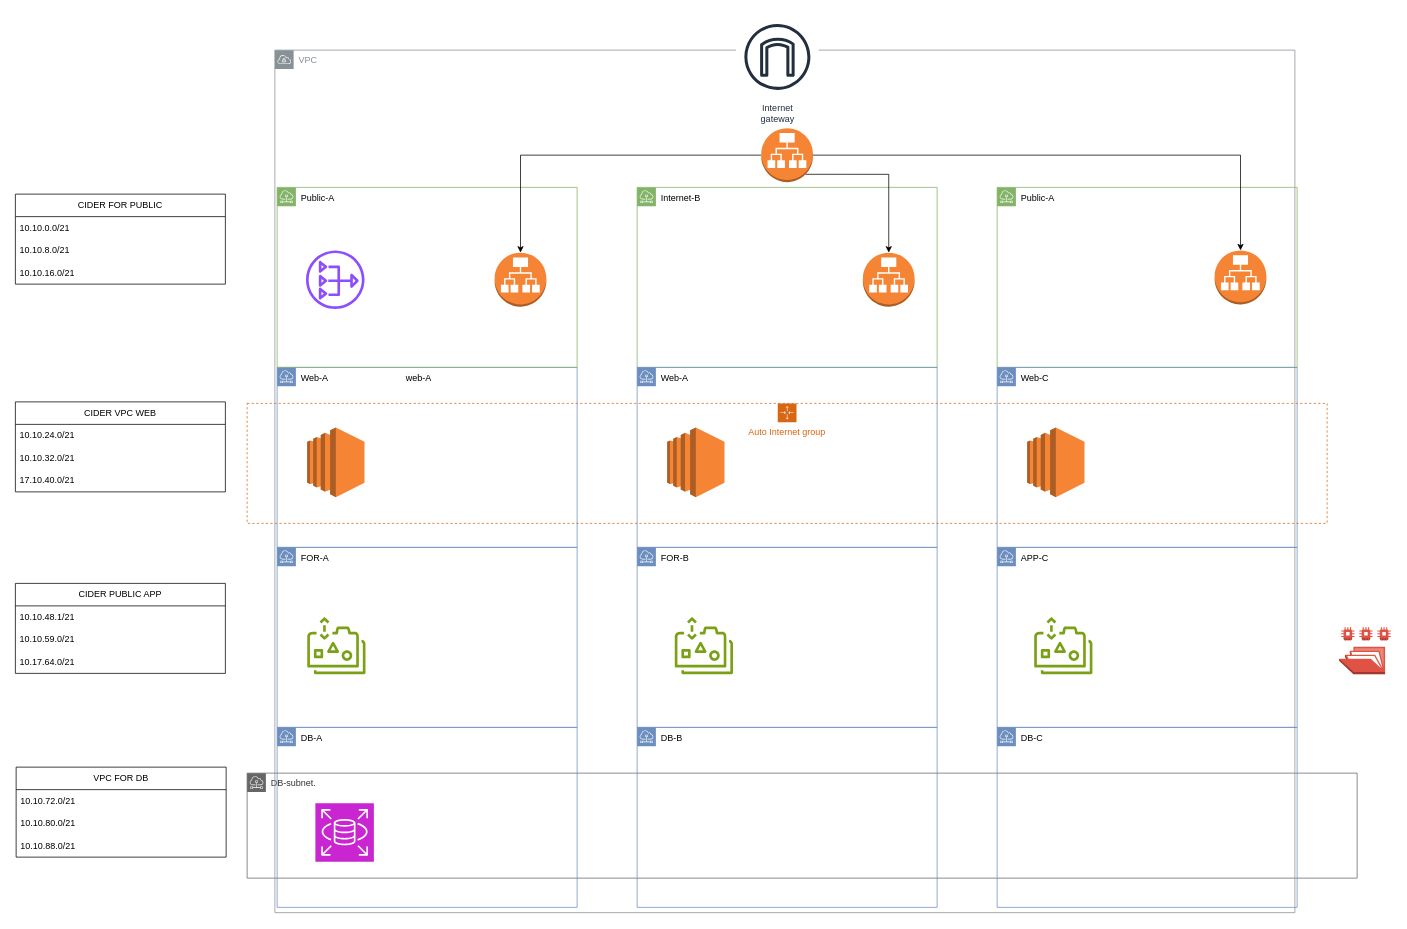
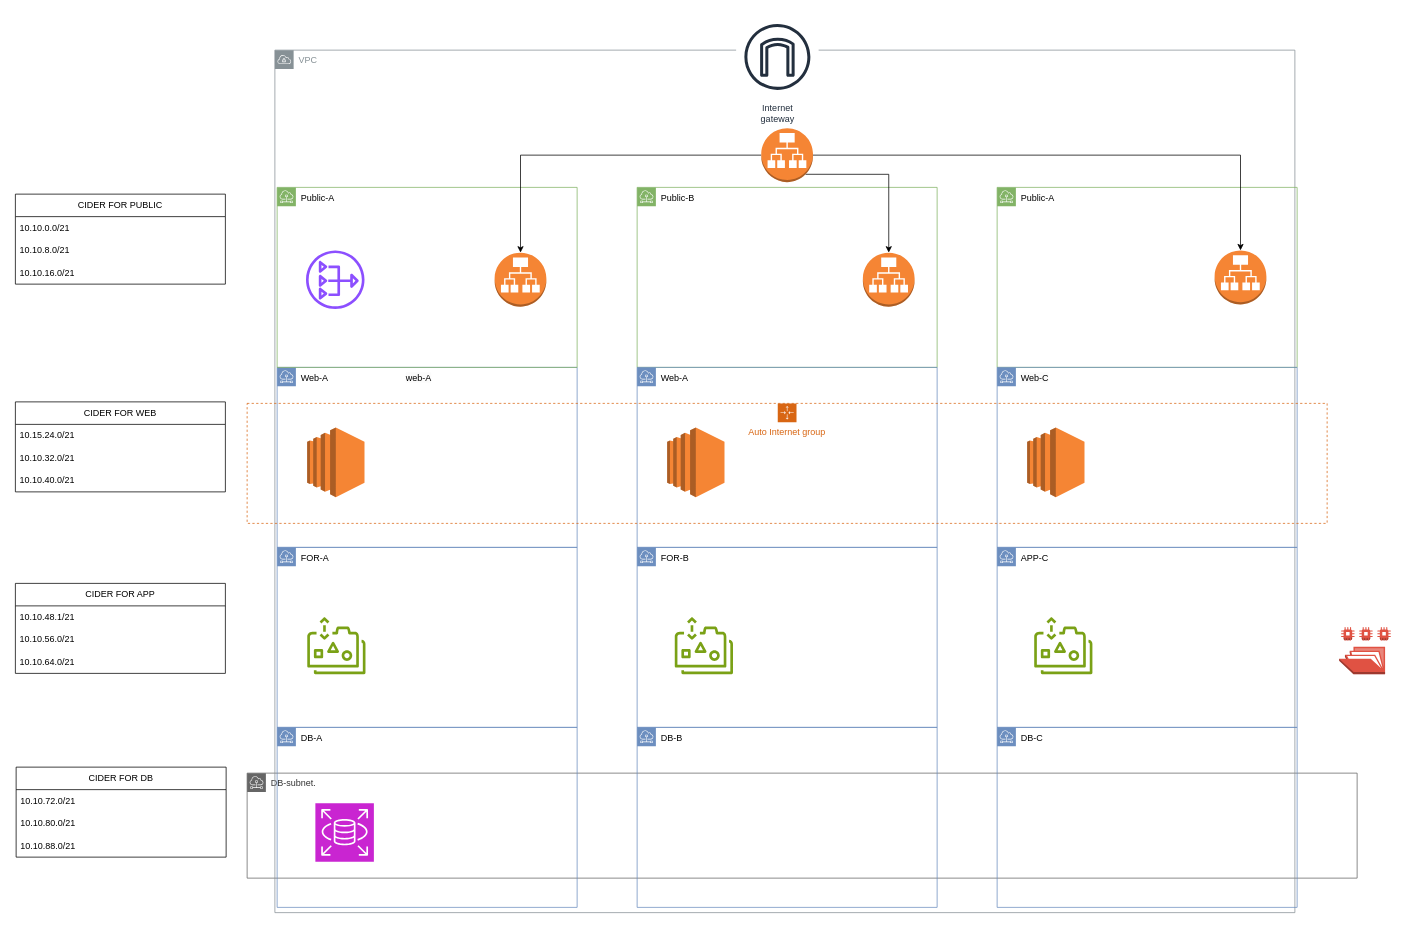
(686, 198) -> (679, 198)
(120, 413) -> (120, 413)
(49, 435) -> (49, 435)
(49, 480) -> (49, 480)
(120, 594) -> (120, 594)
(49, 639) -> (49, 639)
(49, 662) -> (49, 662)
(121, 778) -> (121, 778)
